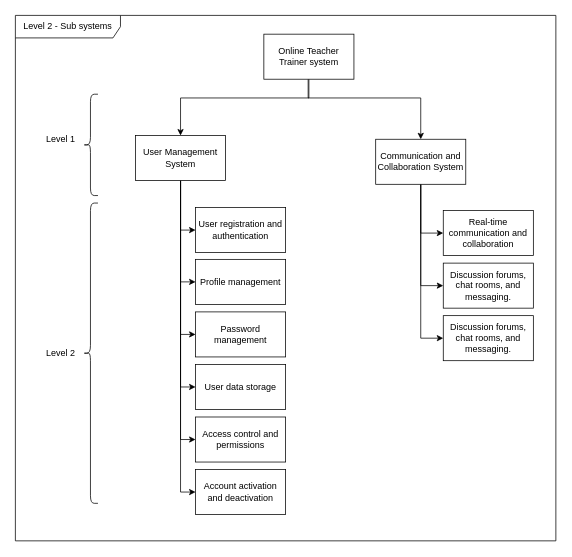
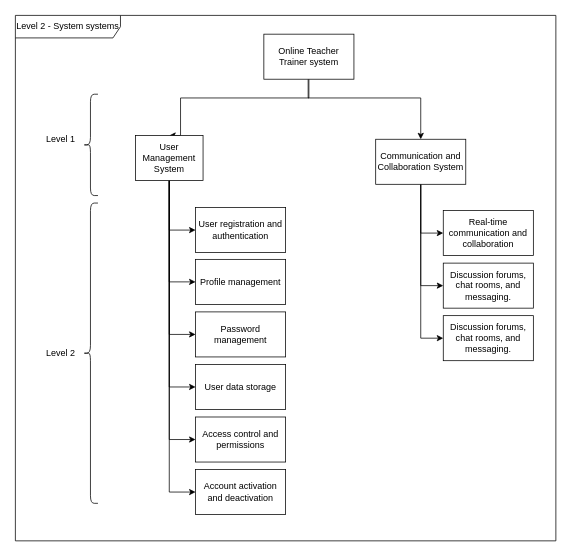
(68, 27) -> (68, 27)
(180, 158) -> (169, 158)
